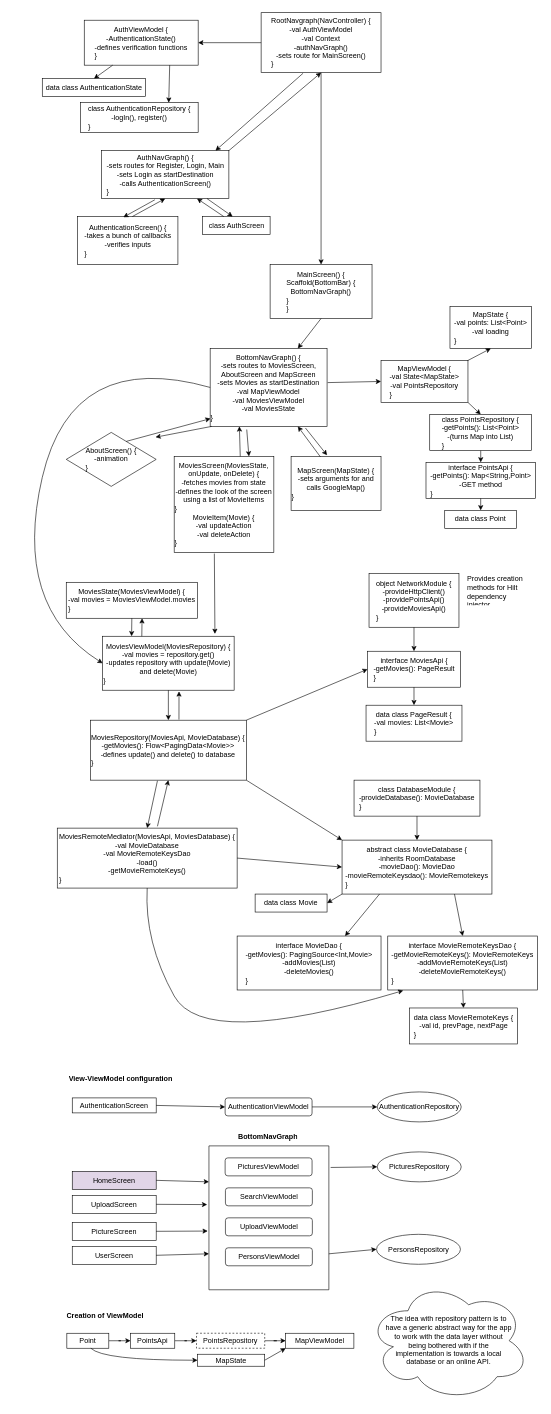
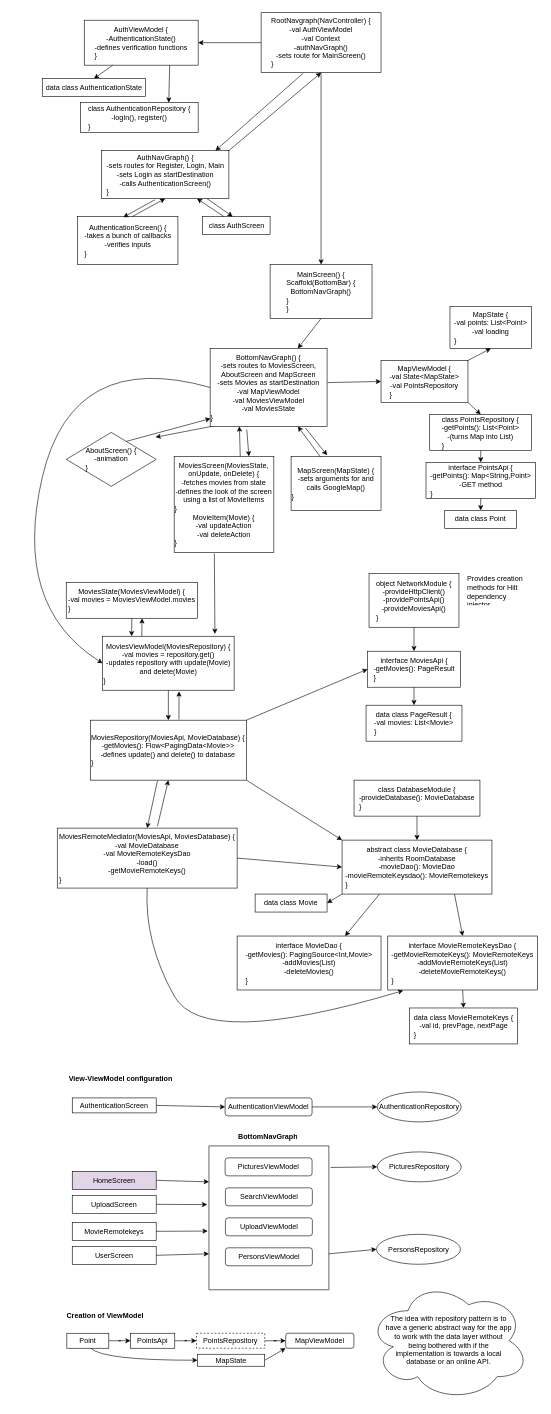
(114, 1232) -> (114, 1232)
(320, 1341) -> (320, 1341)
